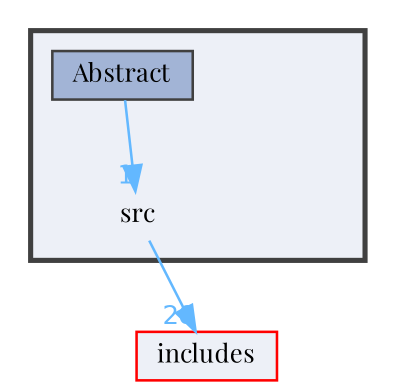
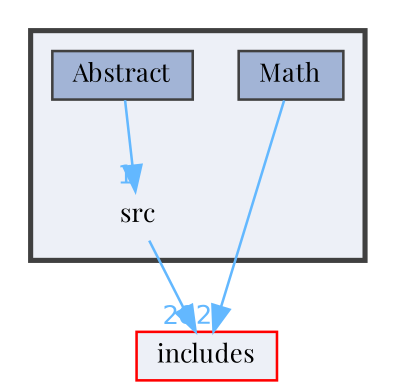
none -> (291, 75)
